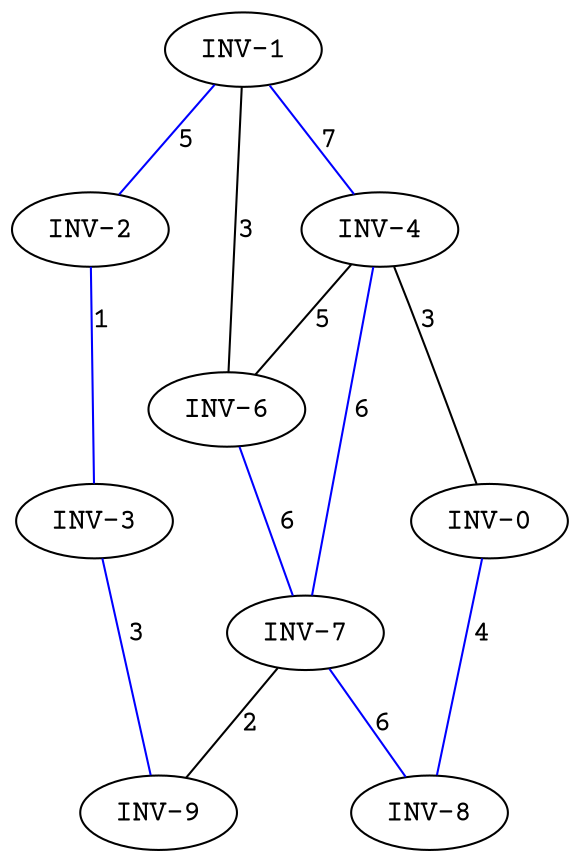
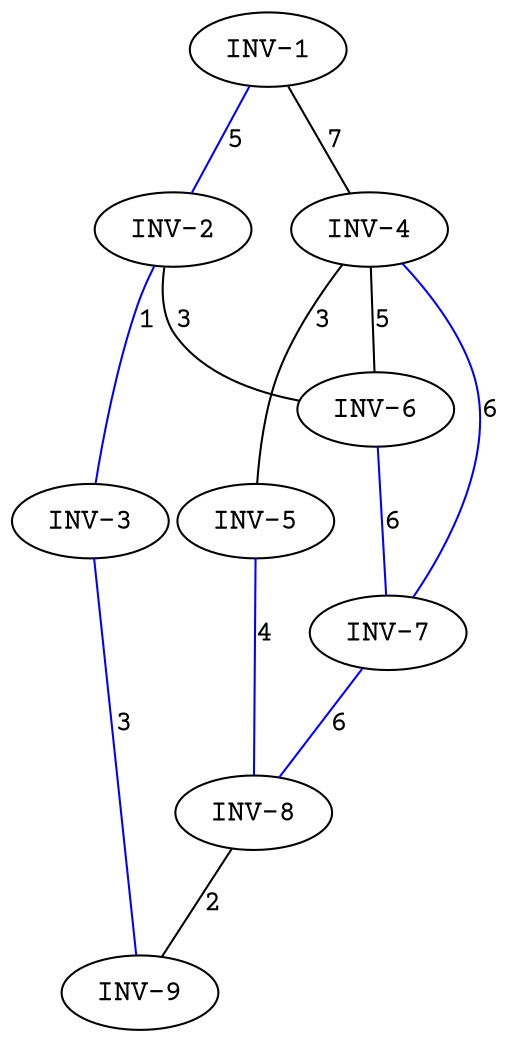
(312, 140) -> (319, 140)
(235, 230) -> (201, 361)
(490, 521) -> (256, 521)
(232, 723) -> (197, 903)
